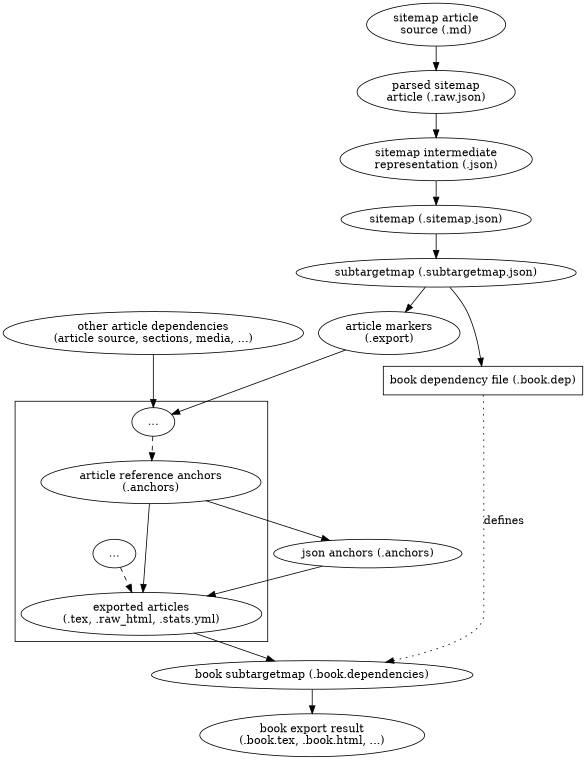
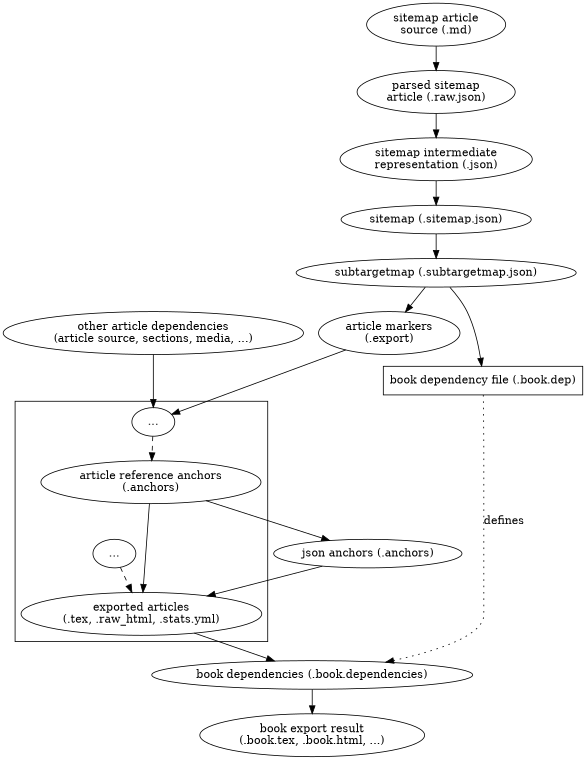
(312, 675) -> (312, 675)
